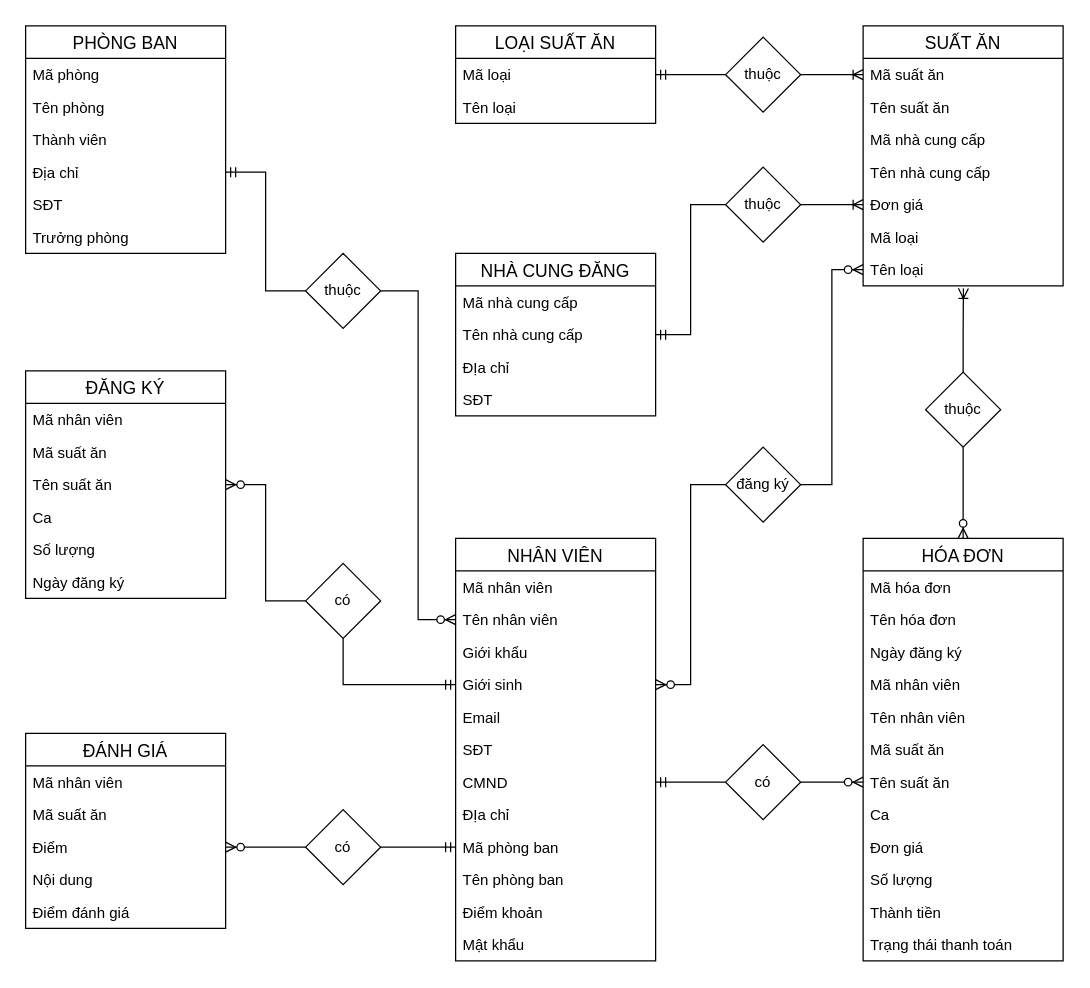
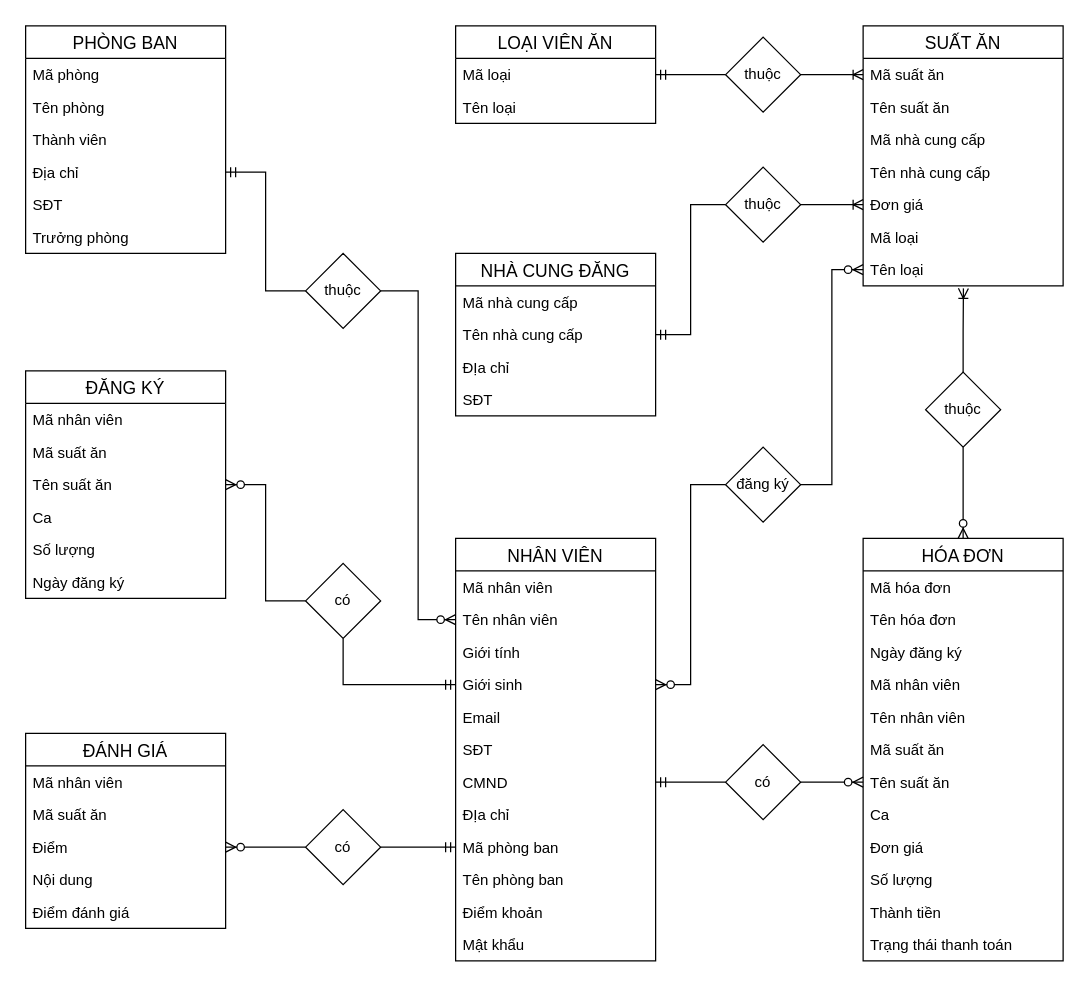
(555, 43) -> (555, 43)
(494, 653) -> (494, 653)
